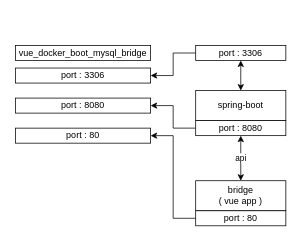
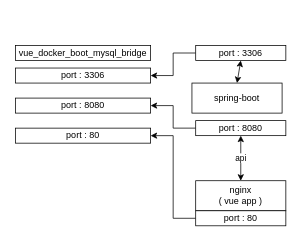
(240, 105) -> (237, 98)
(240, 195) -> (240, 195)
